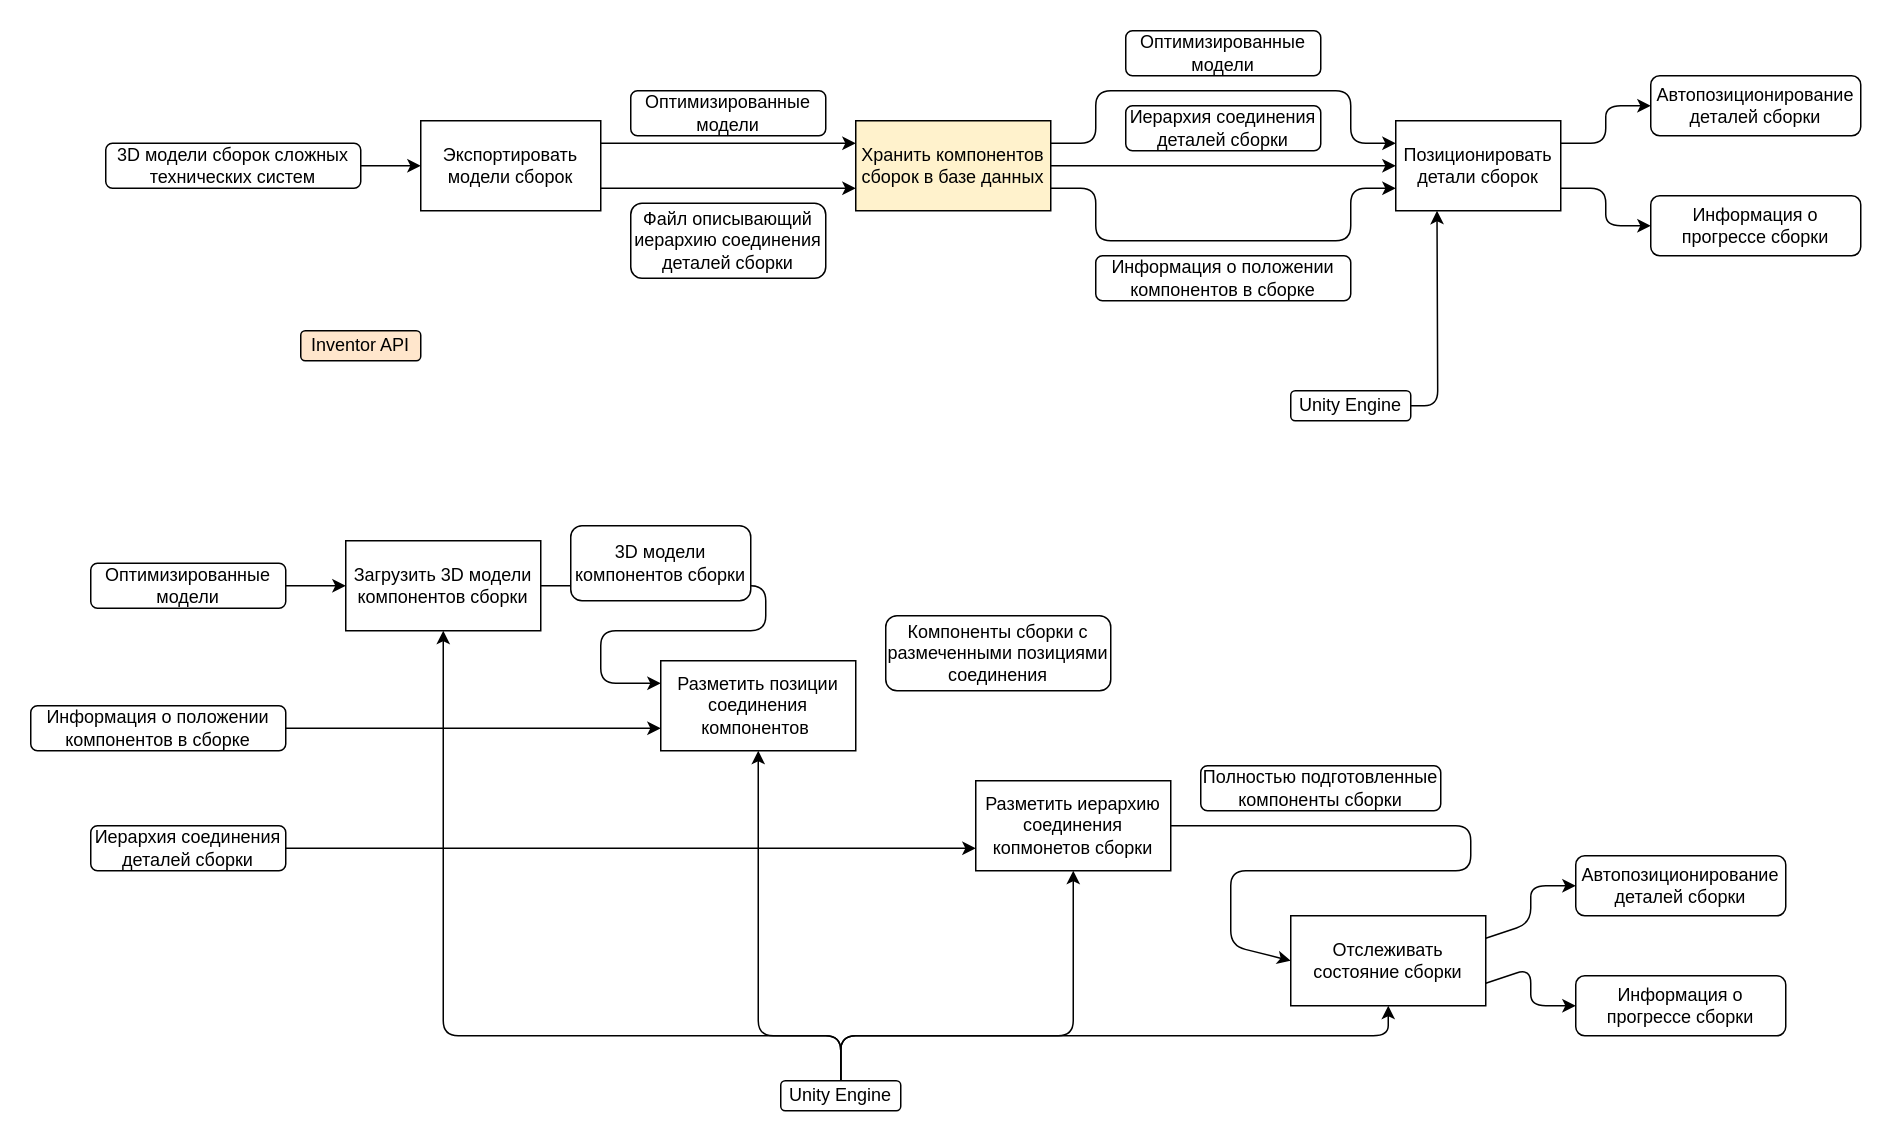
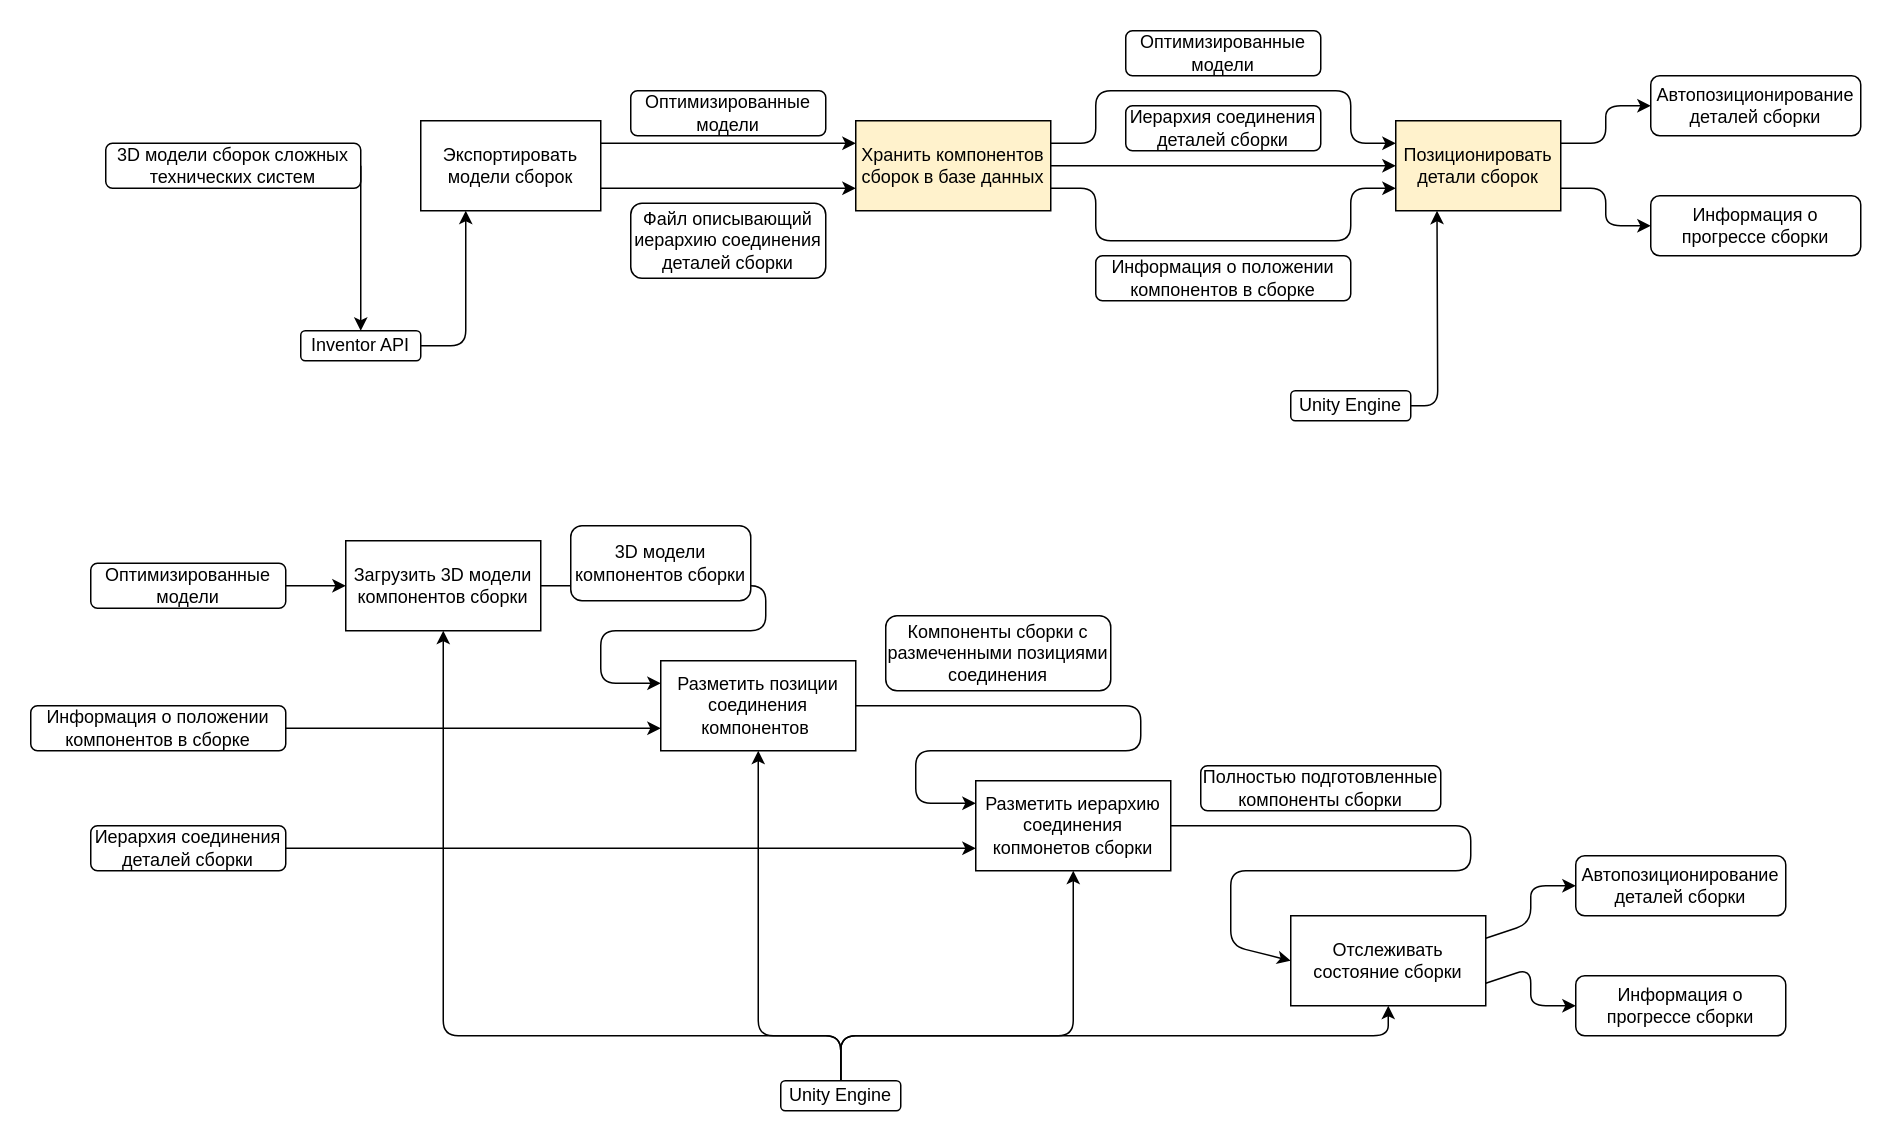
(386, 166) -> (361, 251)
(1478, 166) -> (1478, 166)
none -> (466, 301)
(361, 346) -> (361, 346)
none -> (1140, 740)
